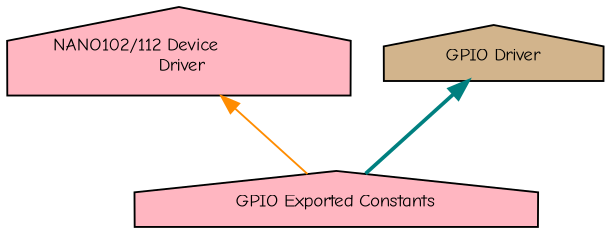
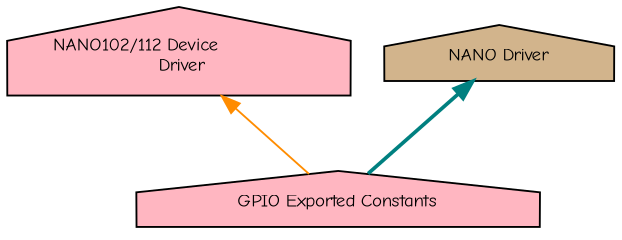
(494, 56) -> (499, 56)
